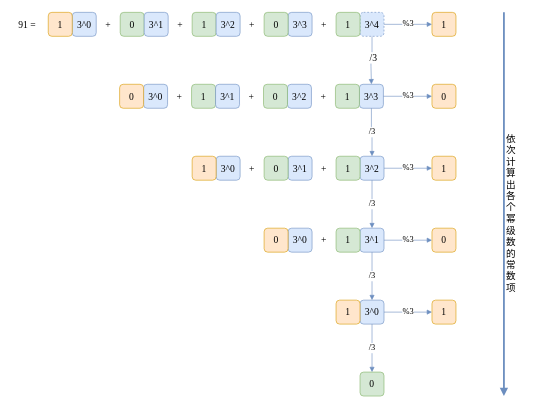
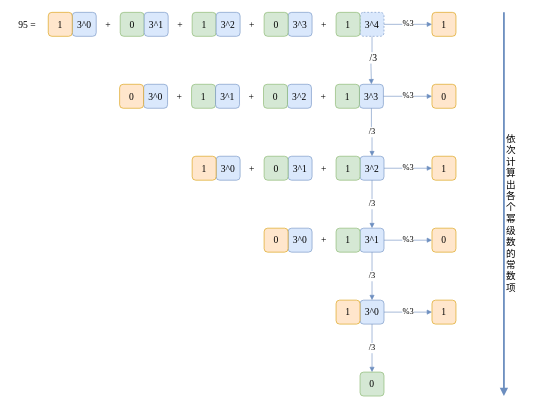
(27, 24) -> (27, 24)
